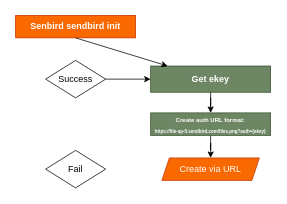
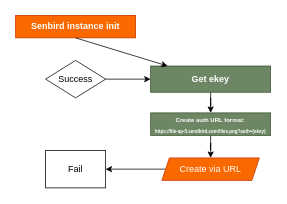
(75, 27) -> (75, 27)
(75, 169) -> (75, 169)
none -> (112, 169)
